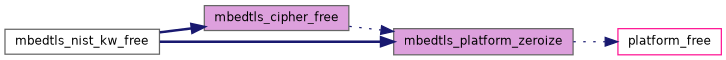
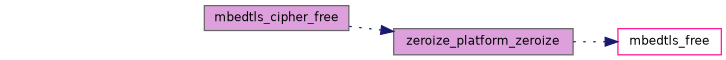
(82, 42) -> none
(483, 42) -> (483, 42)
(670, 42) -> (670, 42)
